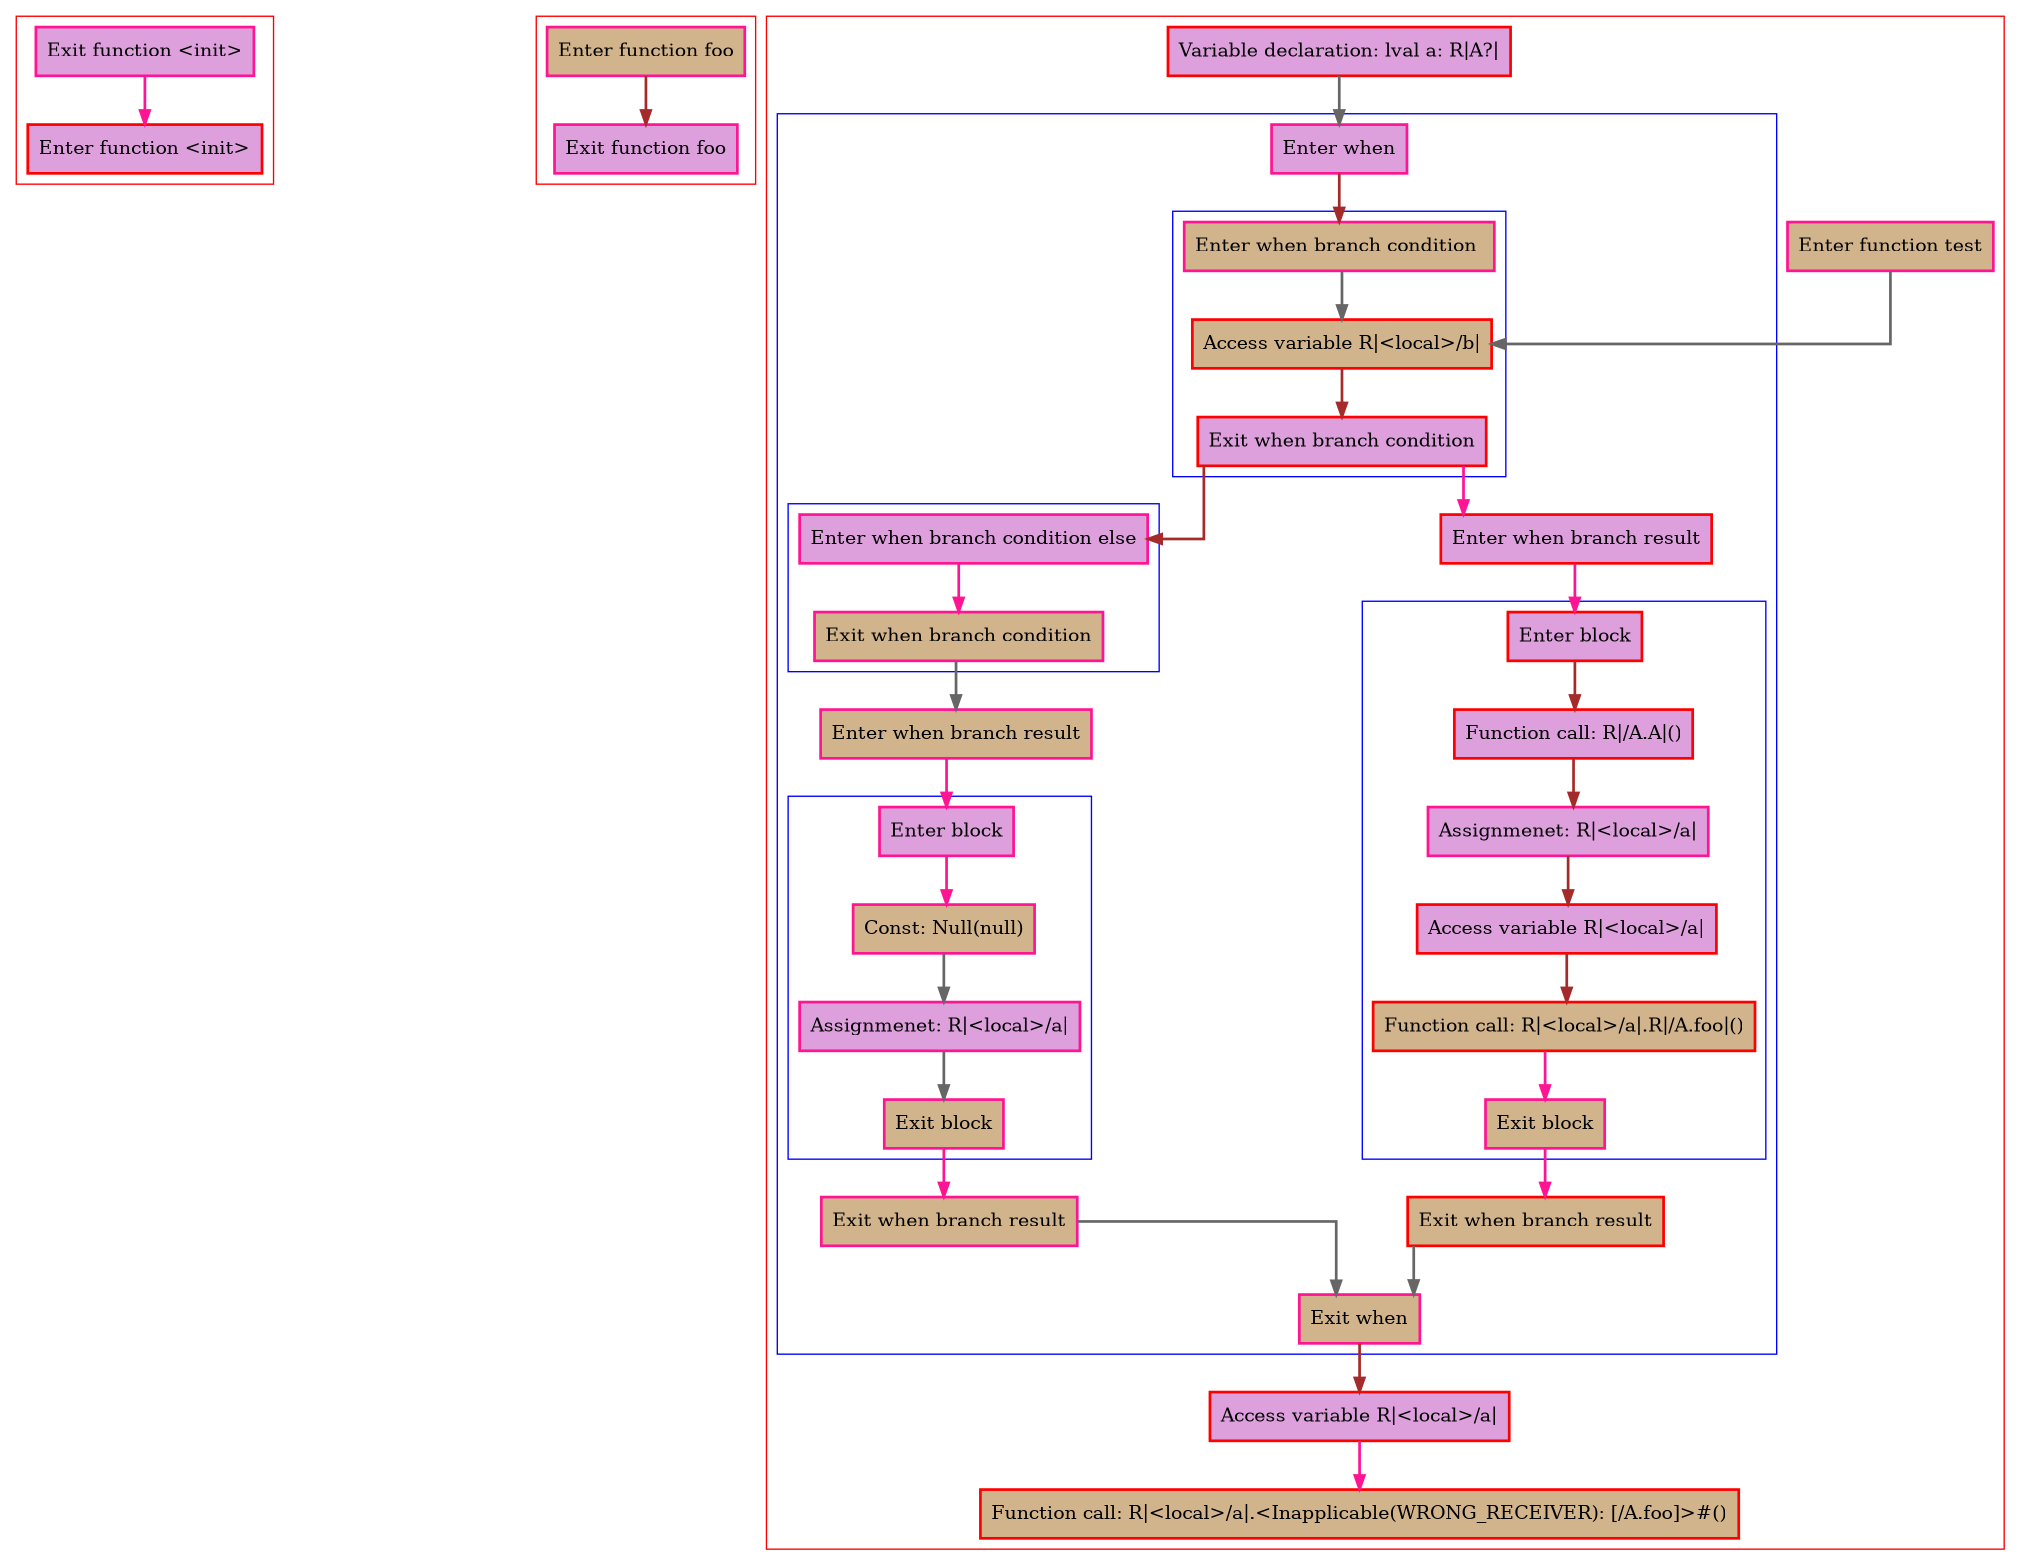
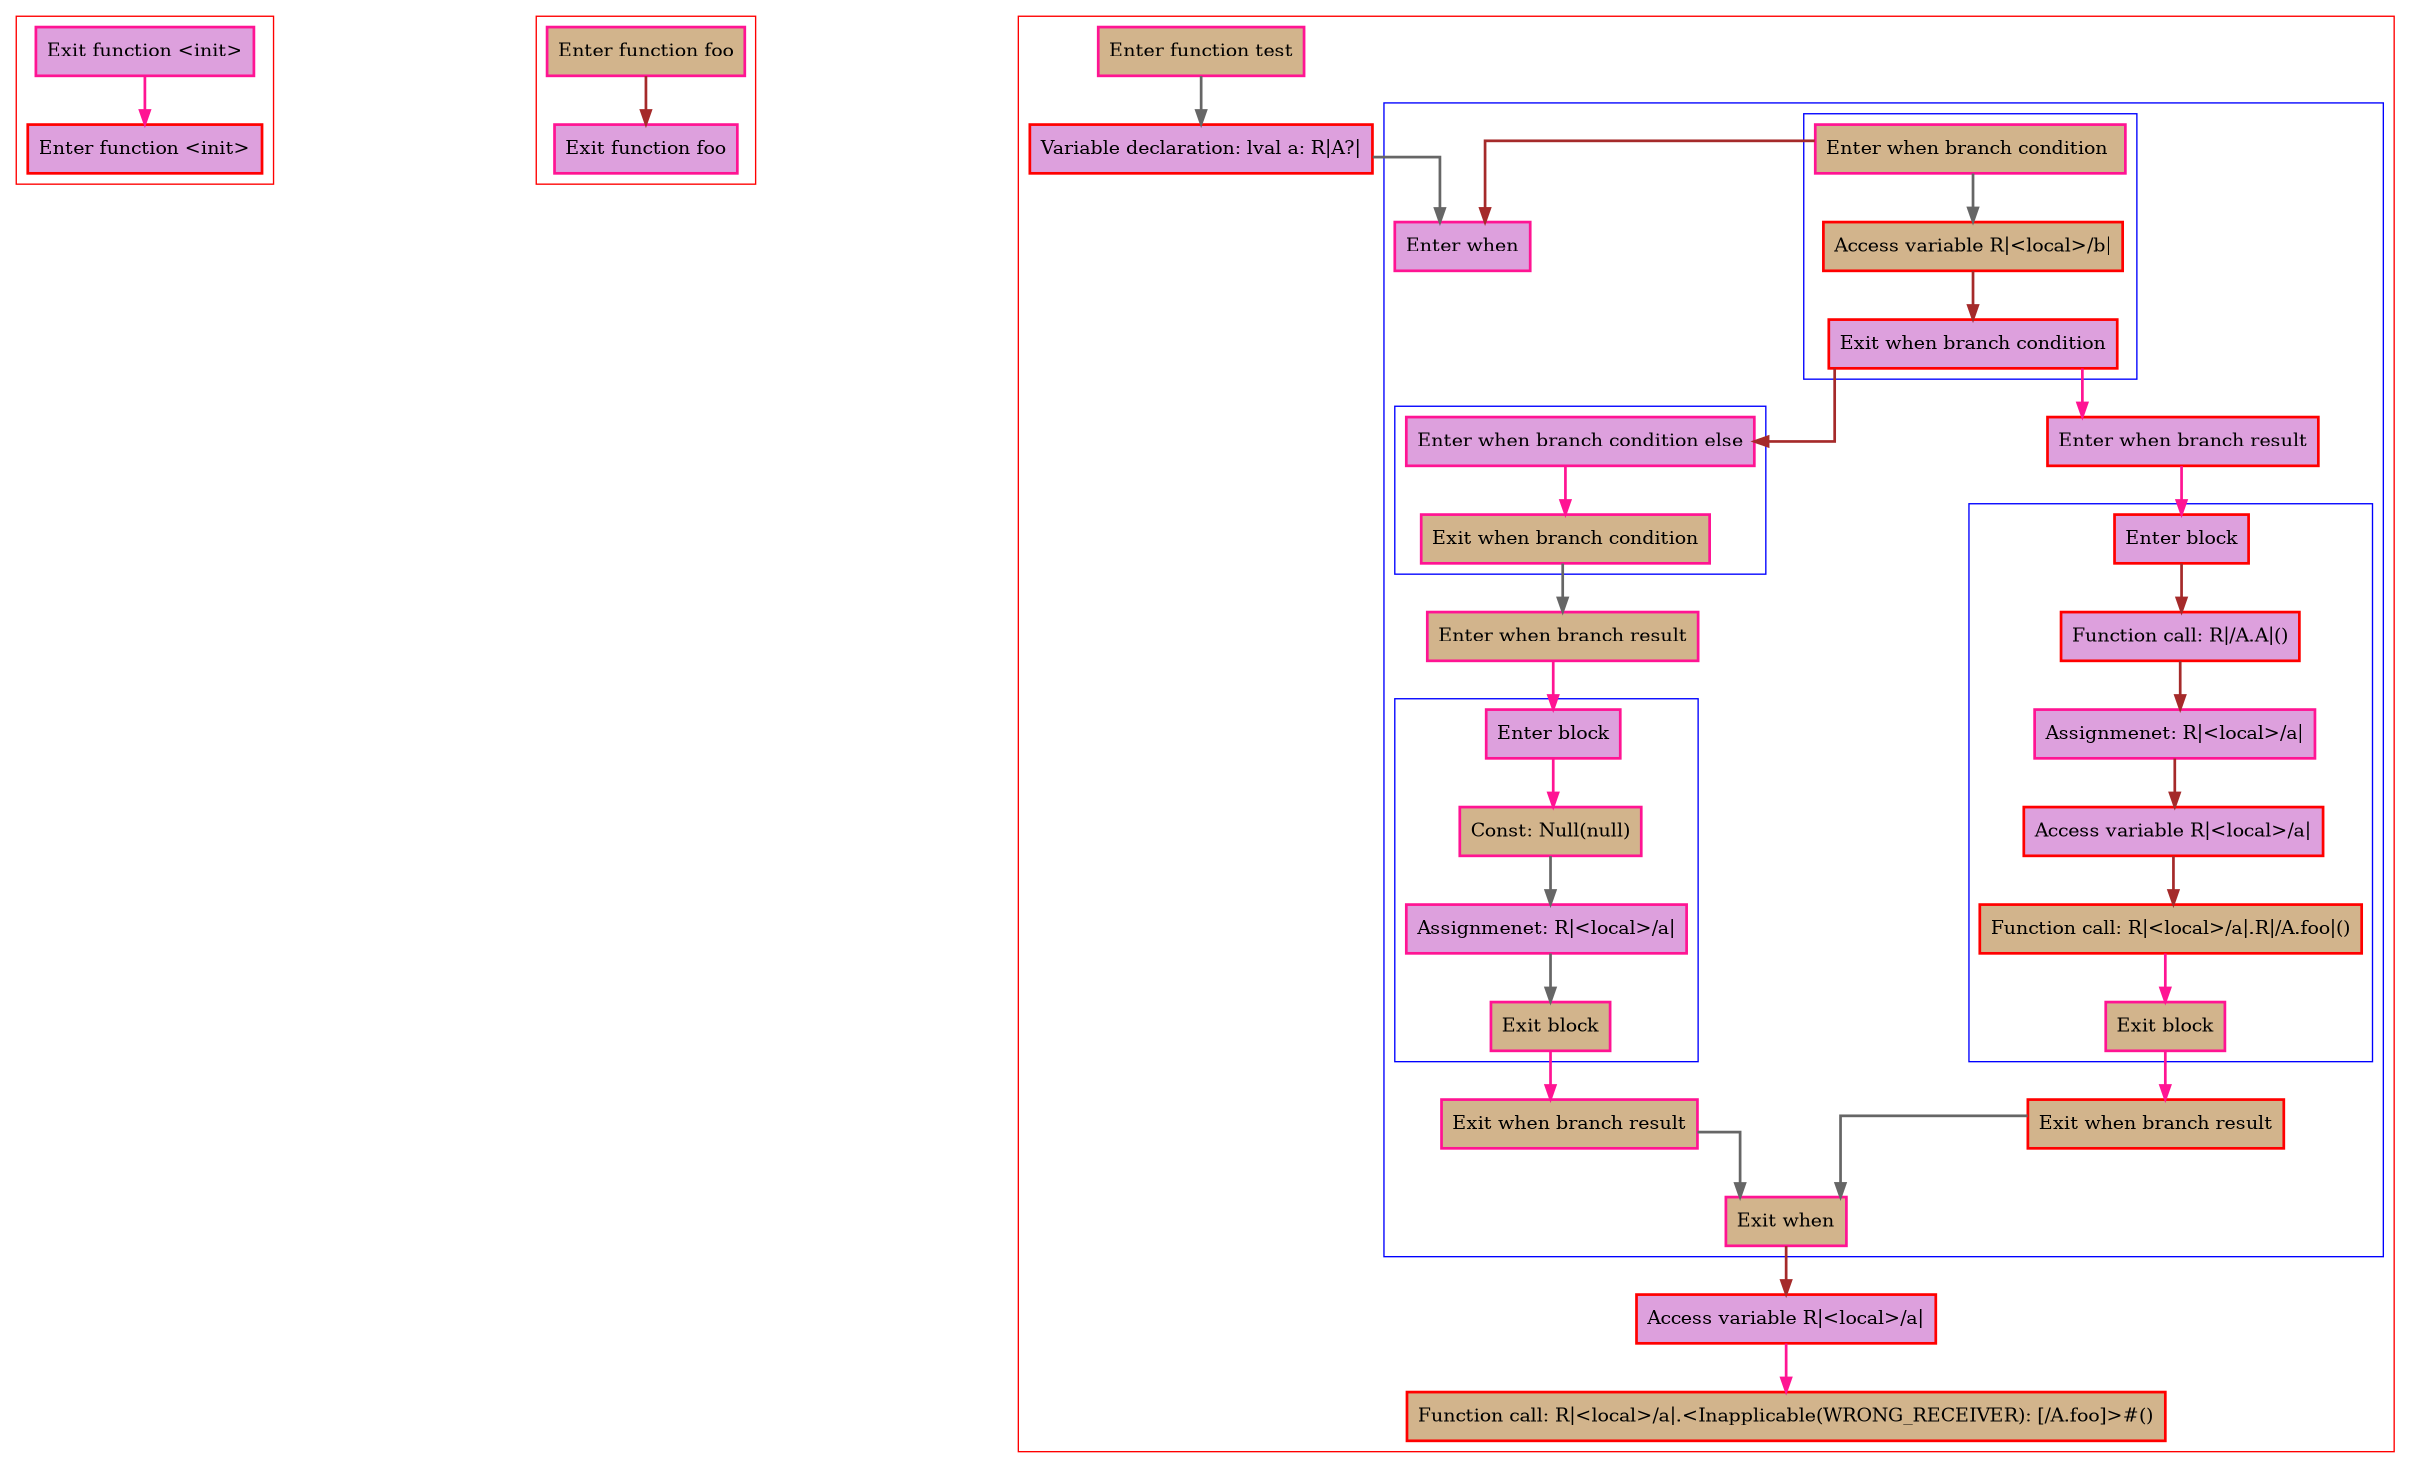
(1339, 191) -> (1616, 141)
(1734, 344) -> (1201, 93)
